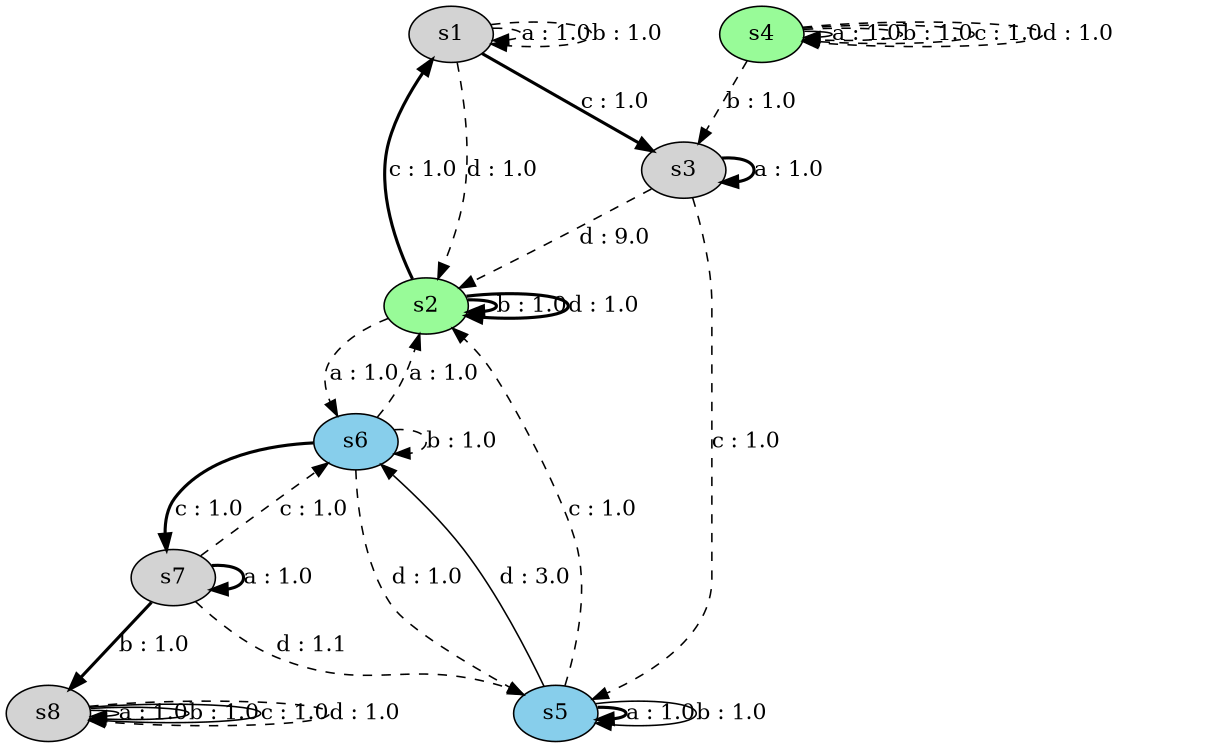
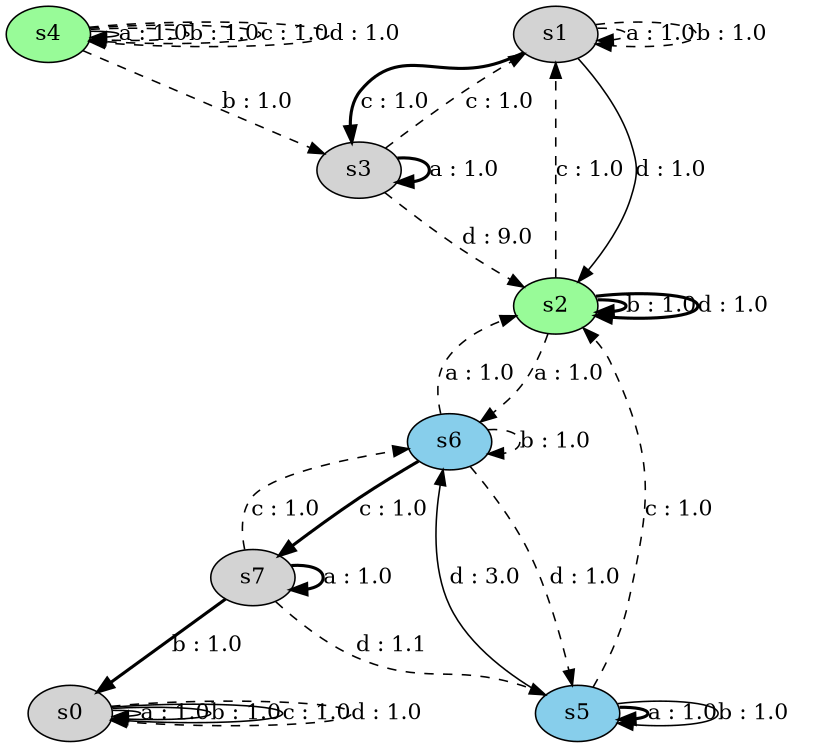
(467, 165) -> (636, 162)
(385, 174) -> (556, 178)
(712, 469) -> (447, 103)
(48, 713) -> (70, 713)
